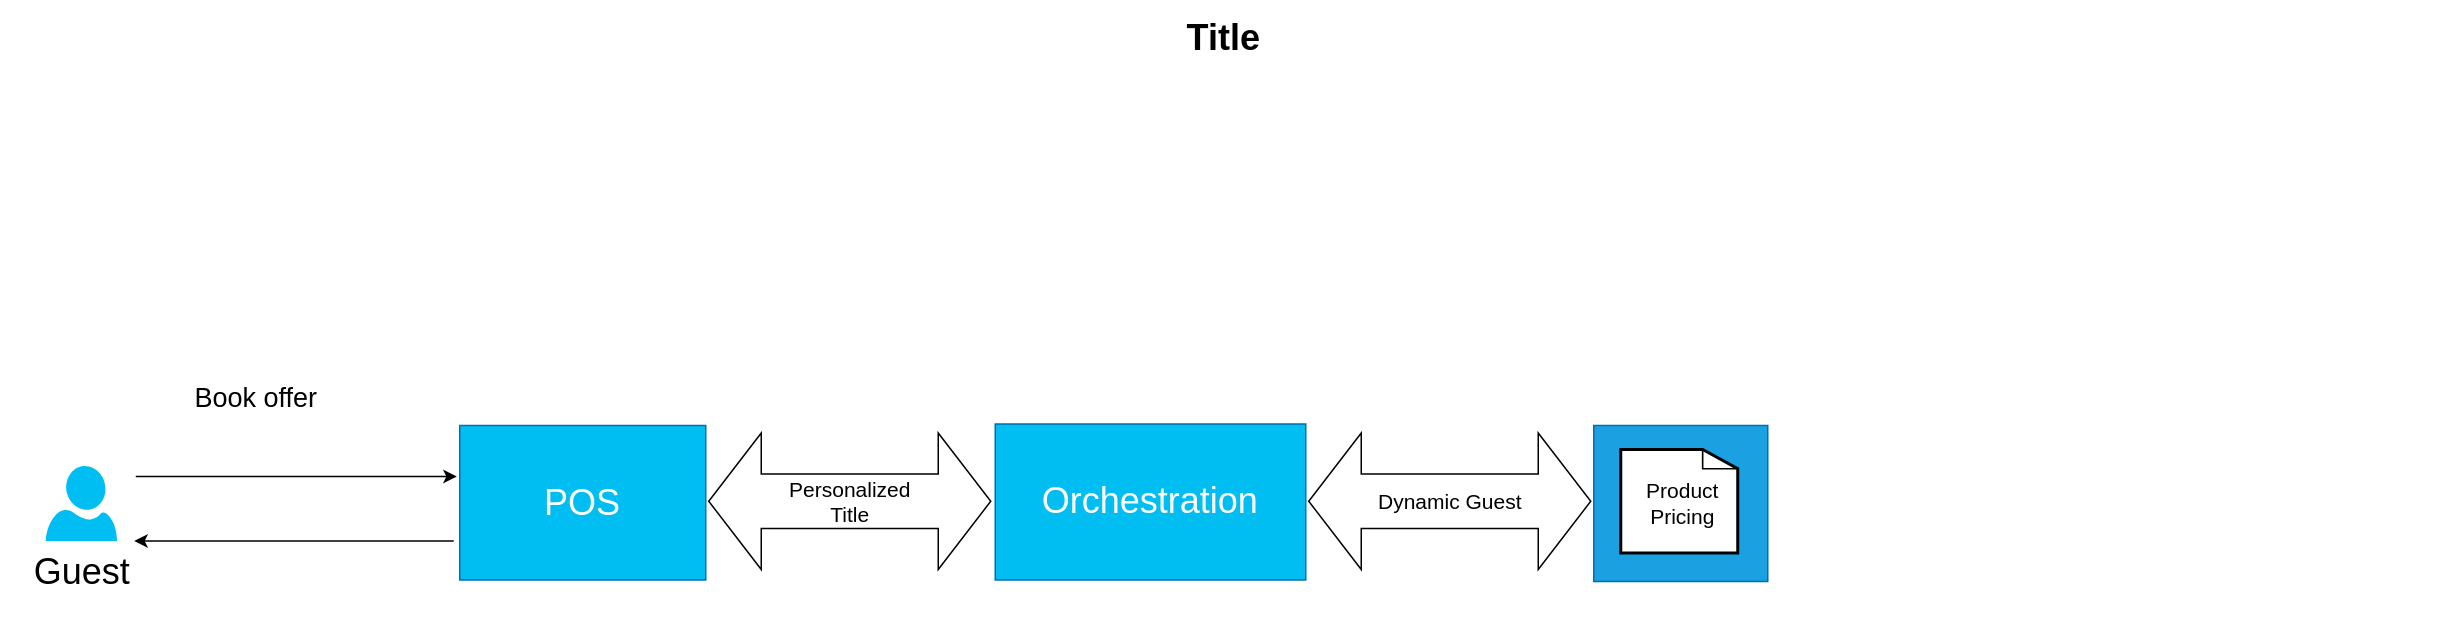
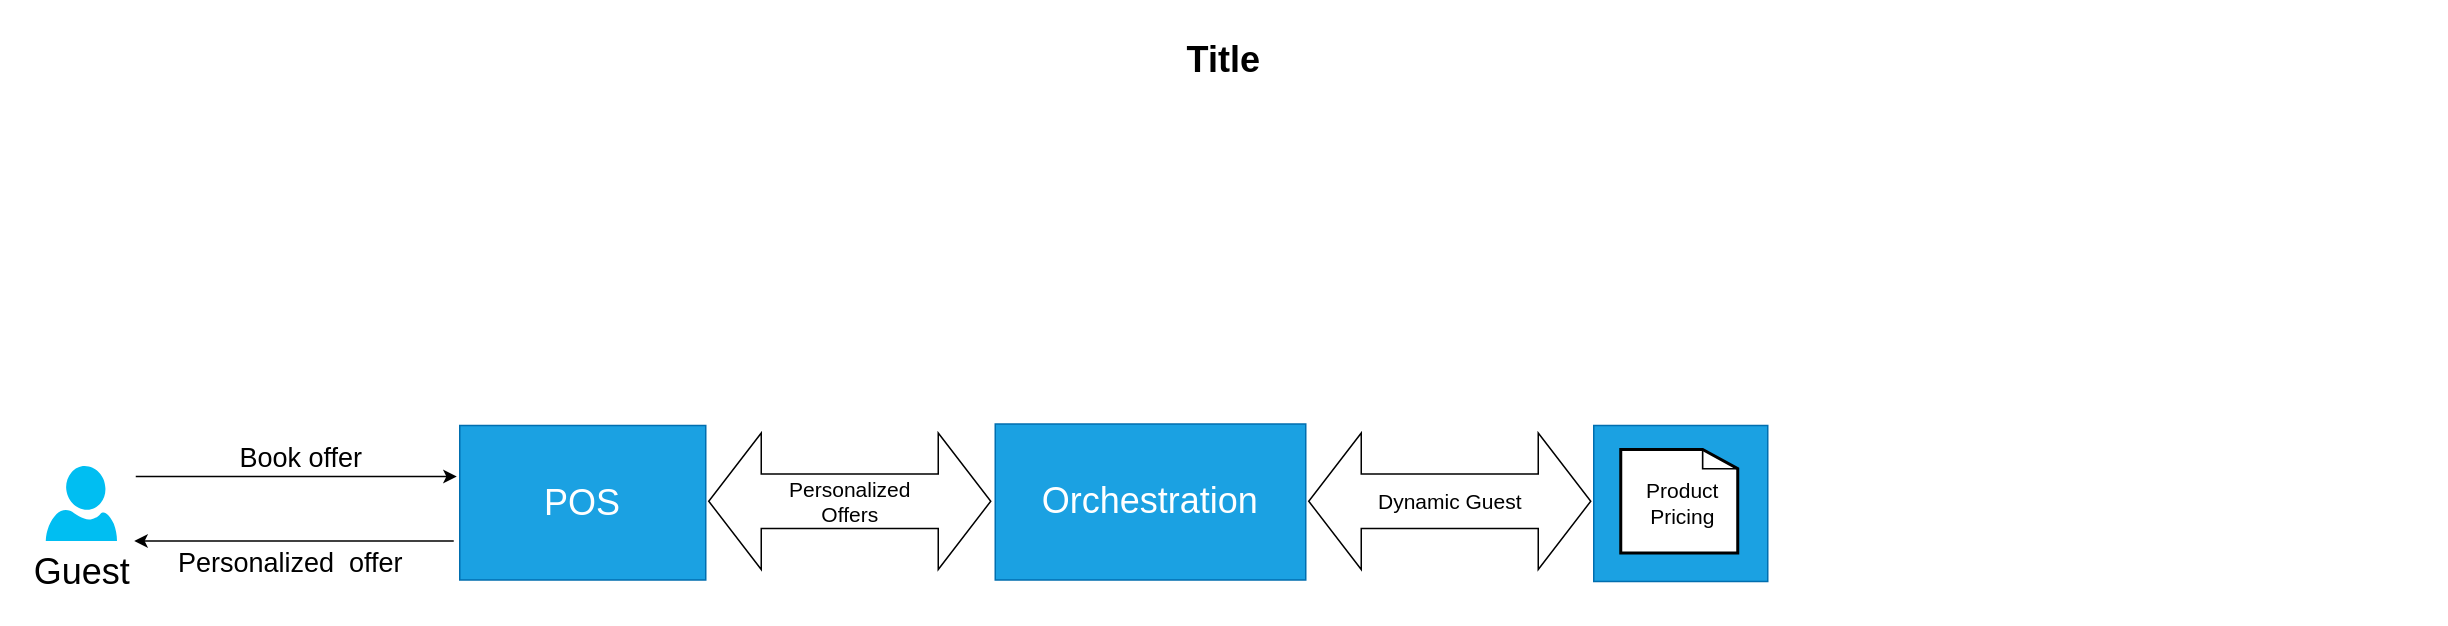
(1223, 38) -> (1223, 61)
(256, 398) -> (301, 458)
(851, 502) -> (851, 502)
(1151, 502) -> (1151, 502)
(583, 503) -> (583, 503)
none -> (290, 563)
